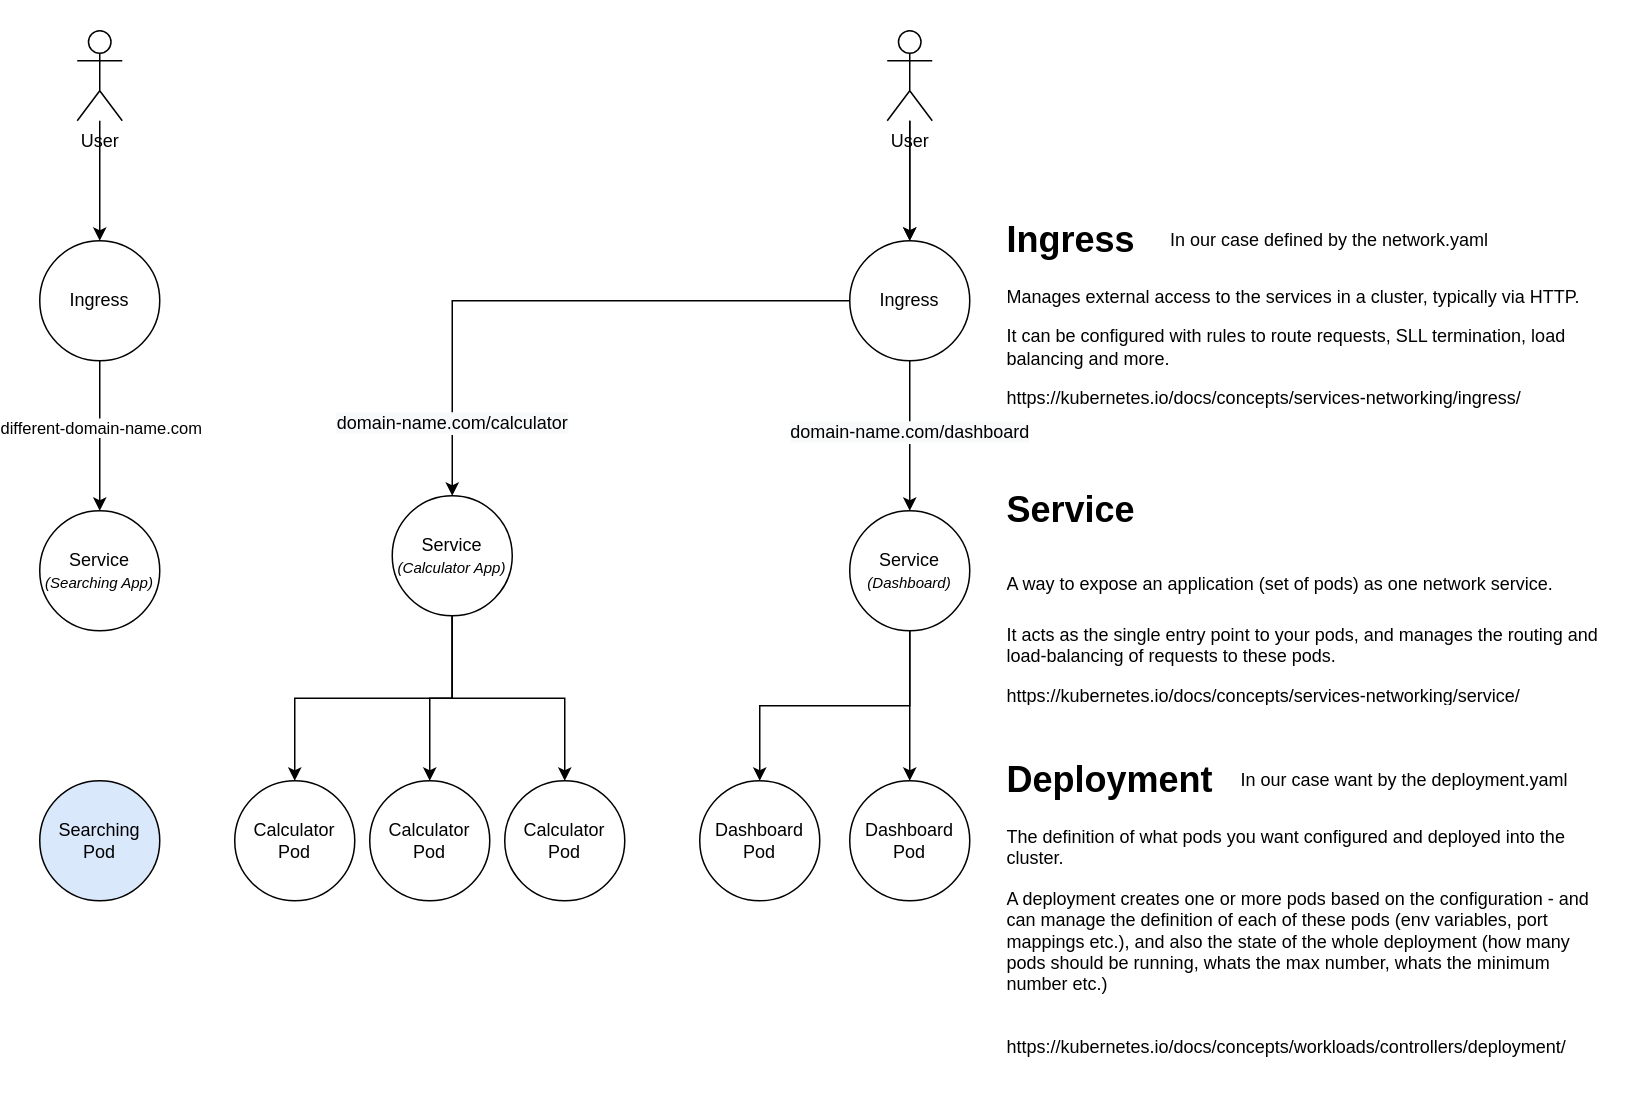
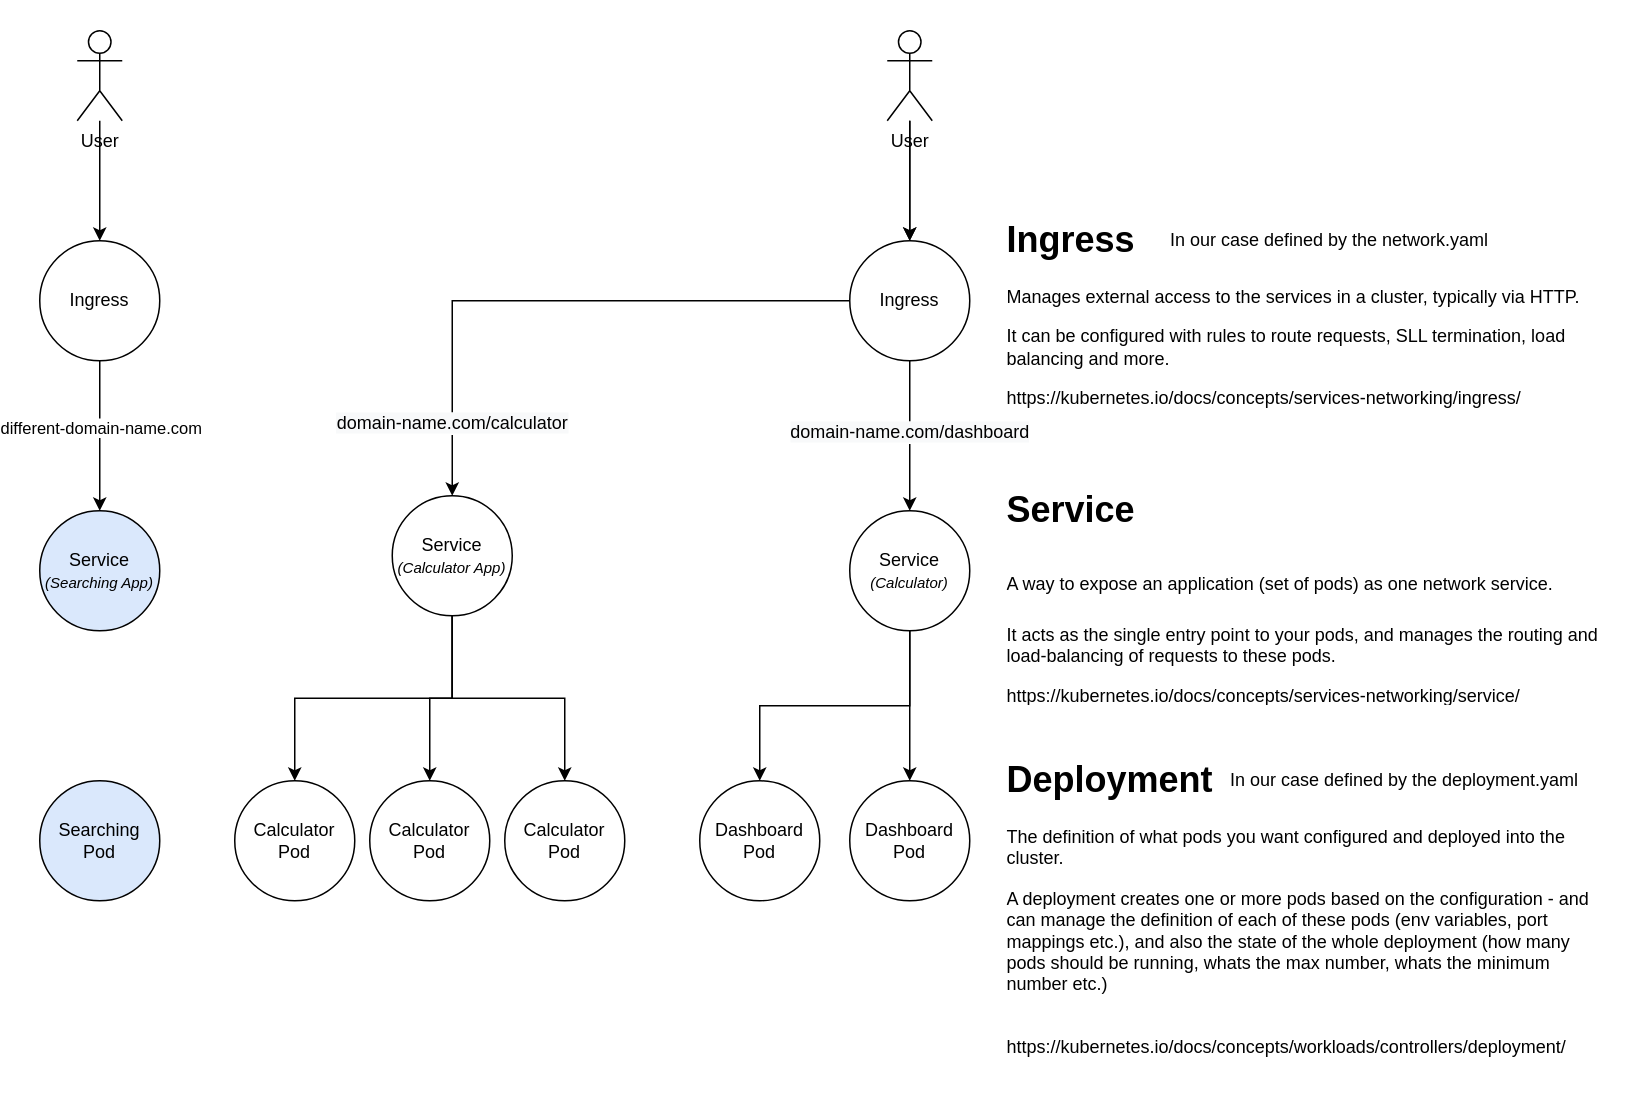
(100, 571) -> (100, 571)
(910, 571) -> (910, 571)
(1405, 781) -> (1405, 781)
